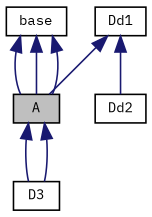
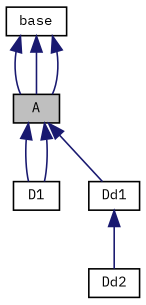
(73, 71) -> (81, 158)
(36, 196) -> (36, 196)
